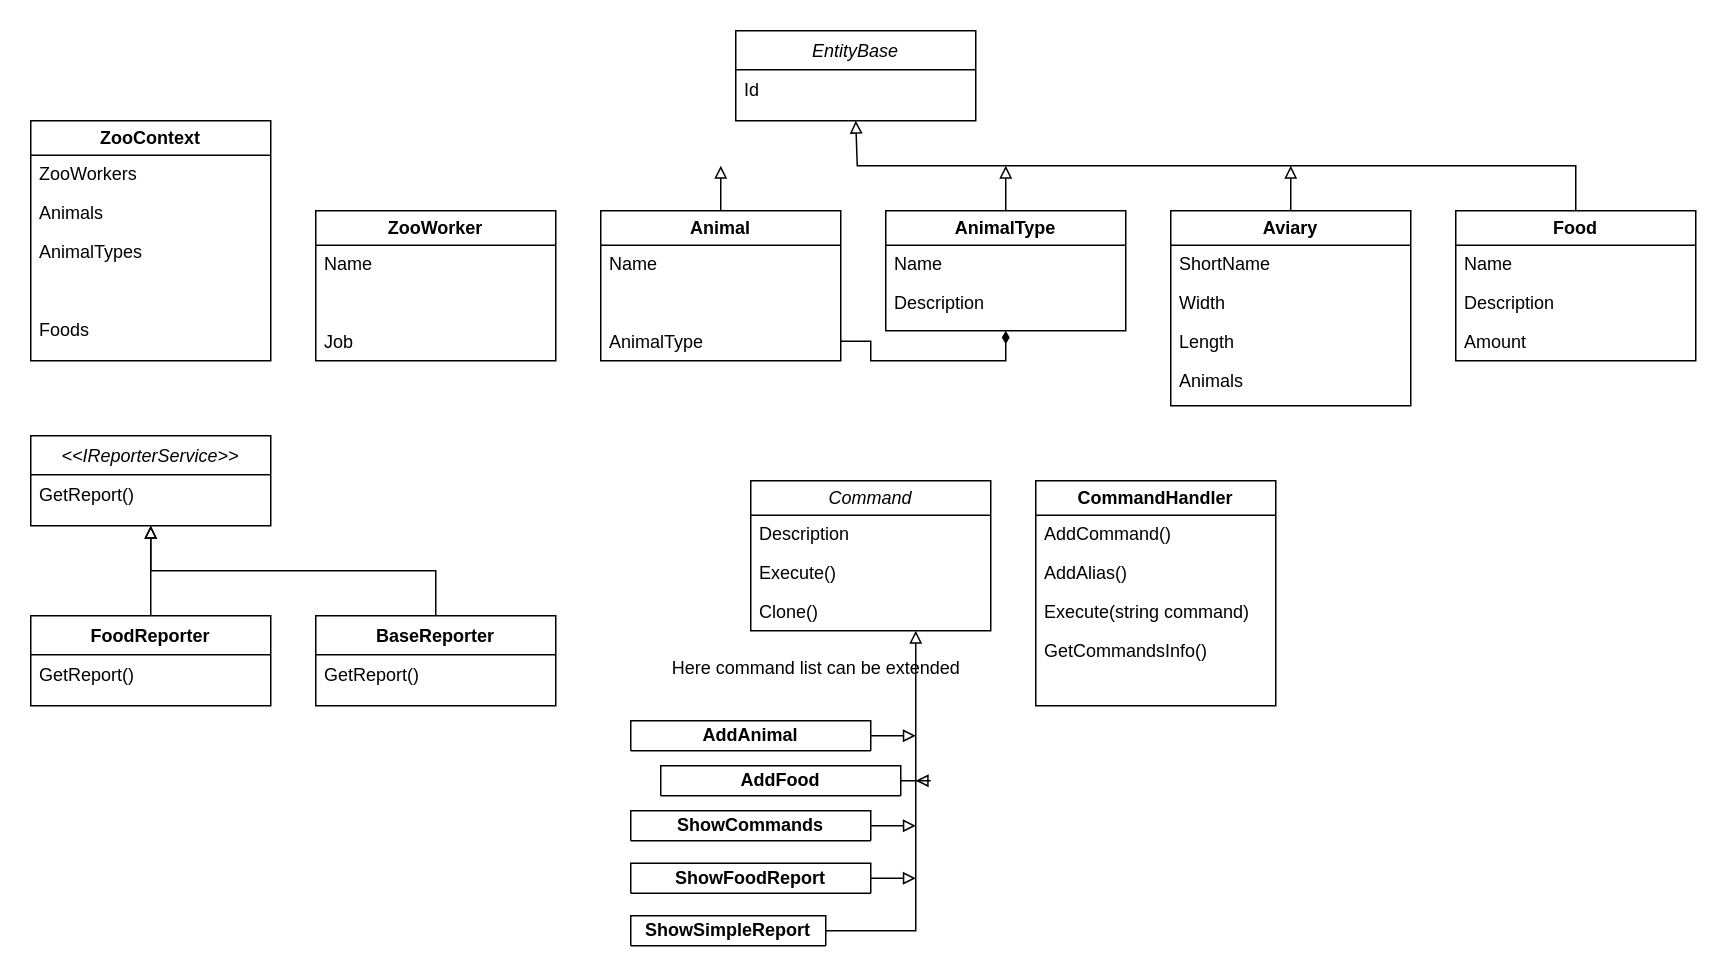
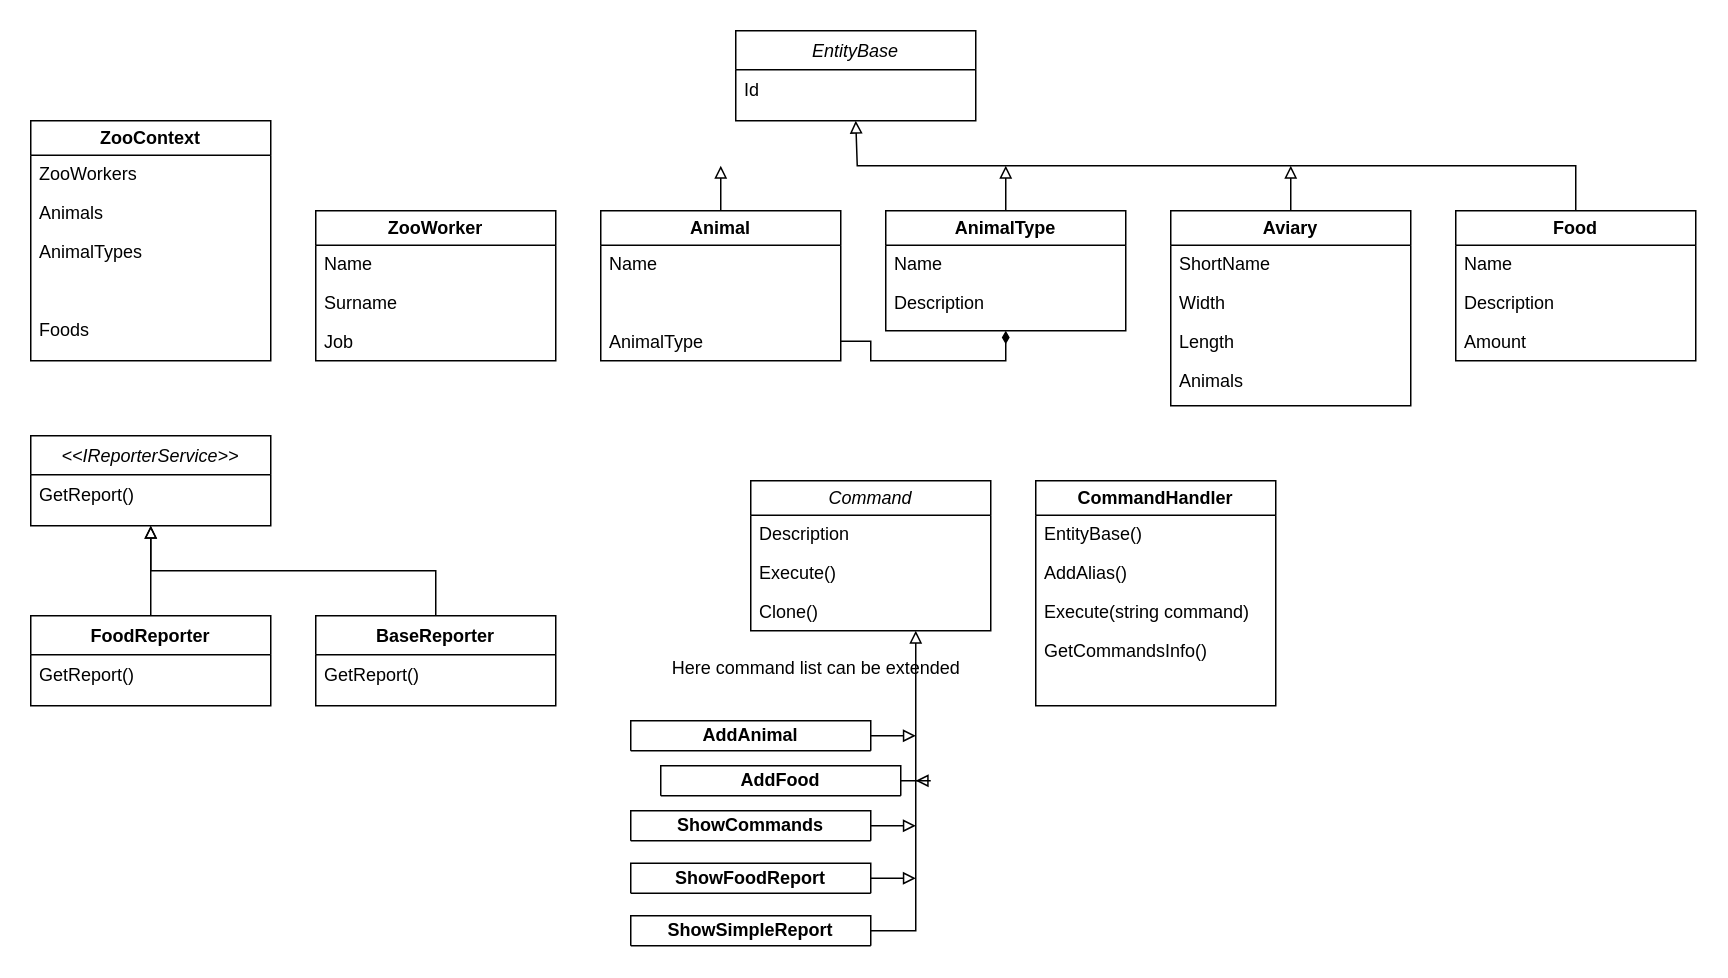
none -> (436, 302)
(1104, 534) -> (1102, 534)
(728, 931) -> (751, 931)
